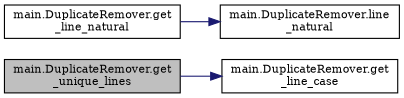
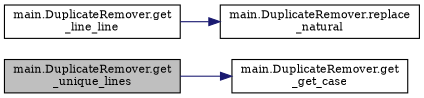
(92, 22) -> (92, 22)
(310, 22) -> (320, 22)
(310, 76) -> (320, 76)
